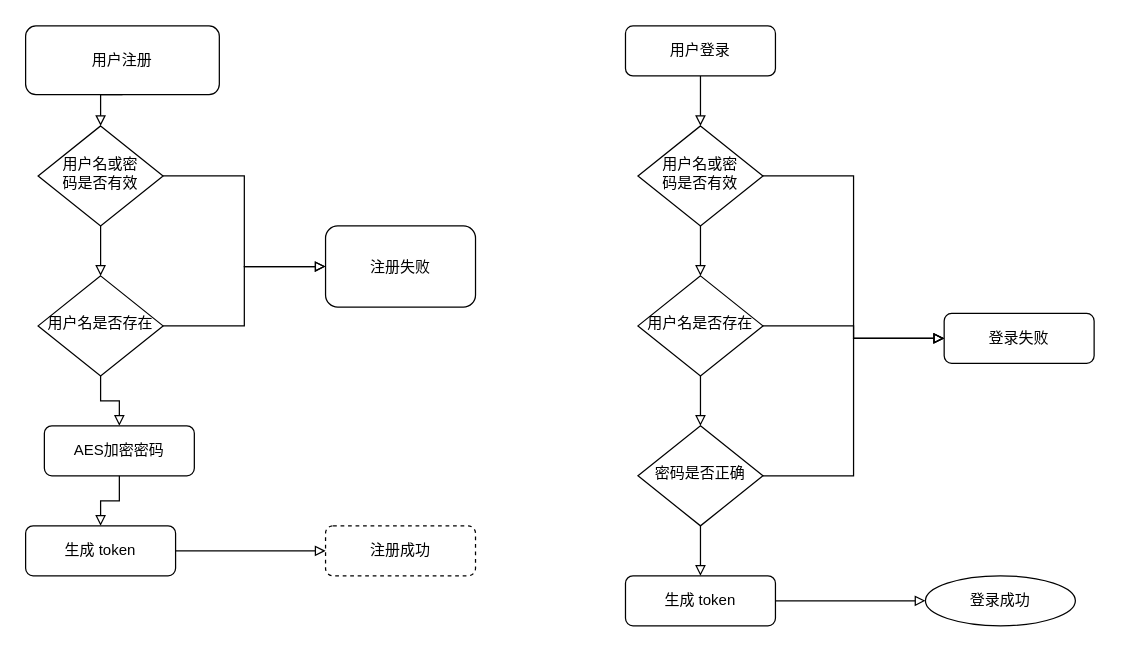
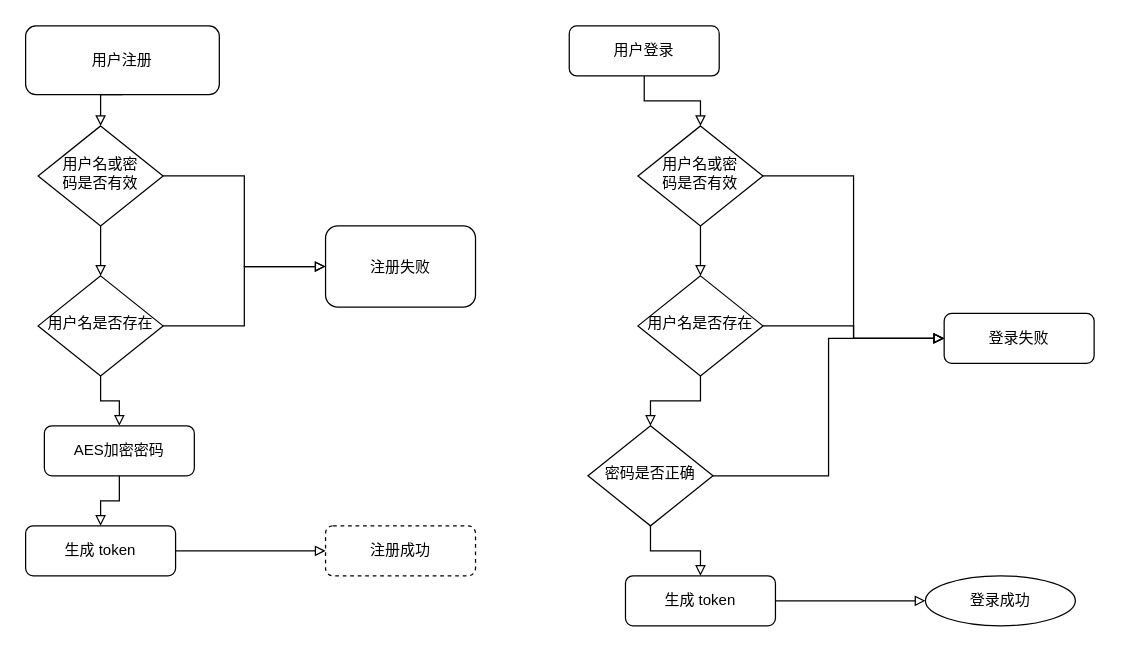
(701, 51) -> (644, 51)
(701, 476) -> (651, 476)
